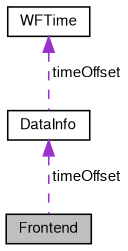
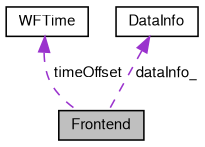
(49, 81) -> (53, 86)
(85, 177) -> (166, 73)
